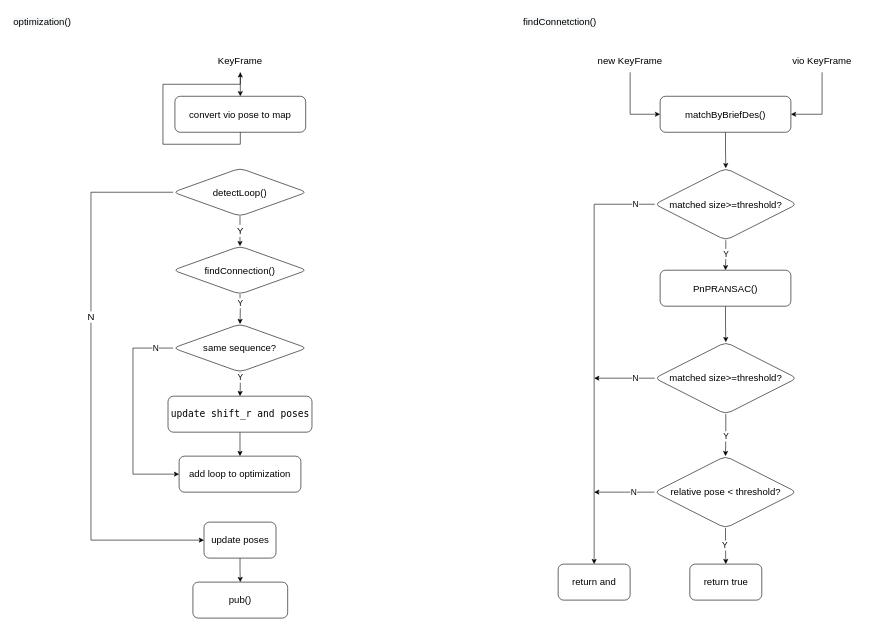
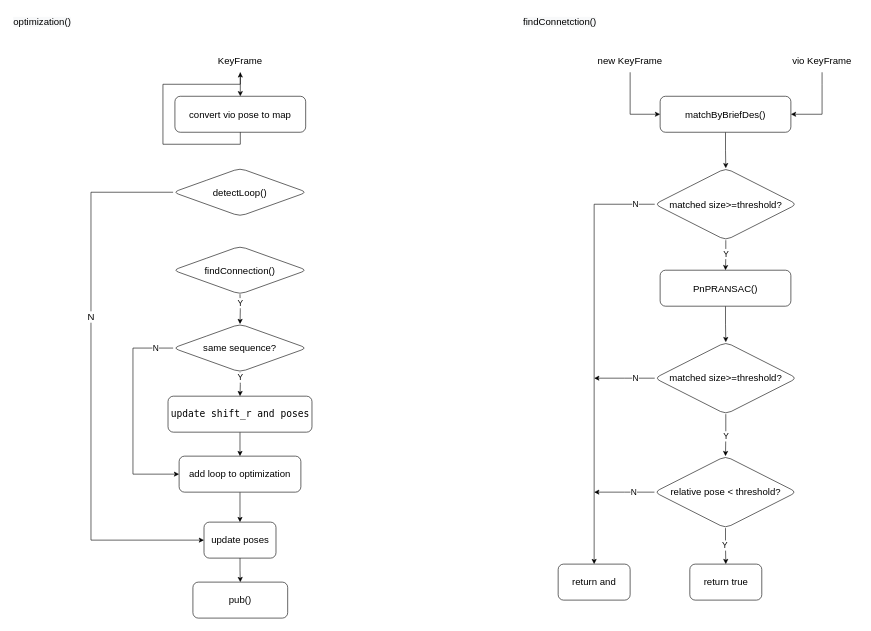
(240, 234) -> none
none -> (240, 516)
